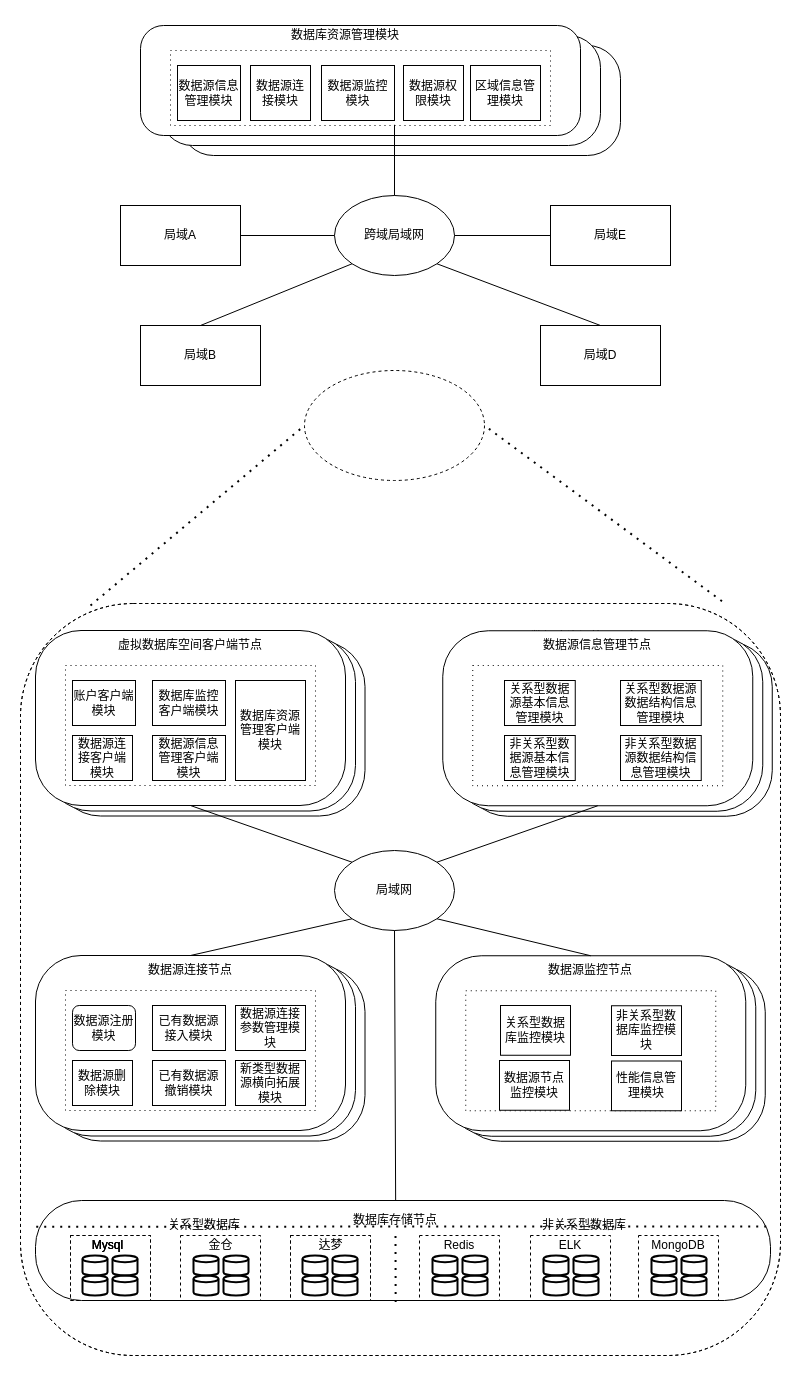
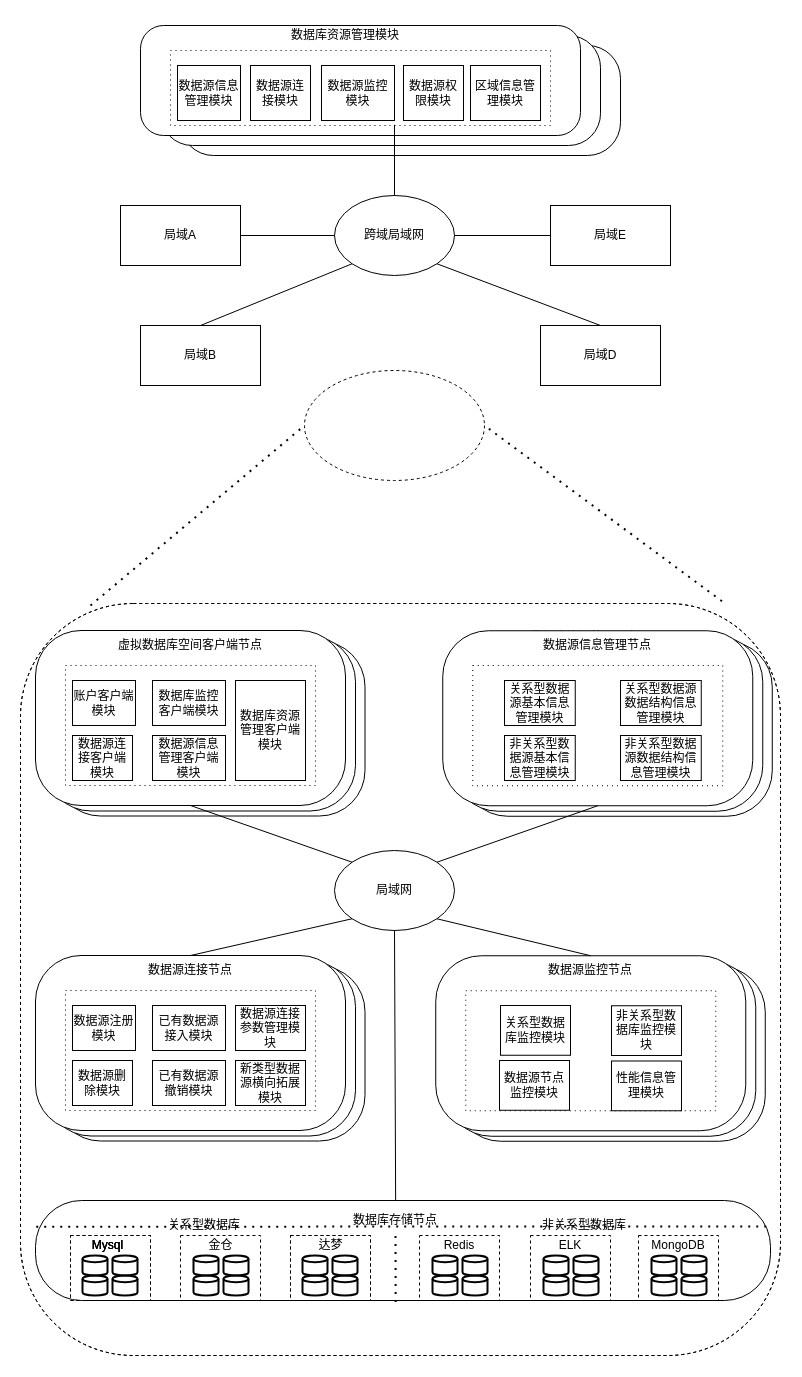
(104, 1028) -> (104, 1028)
